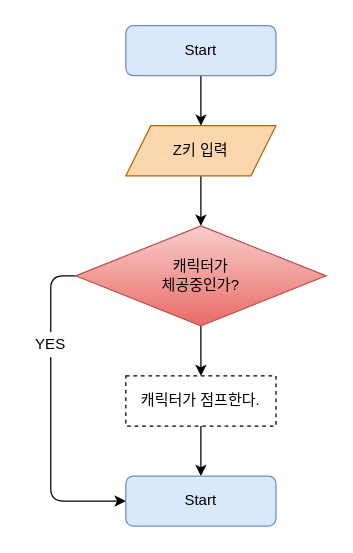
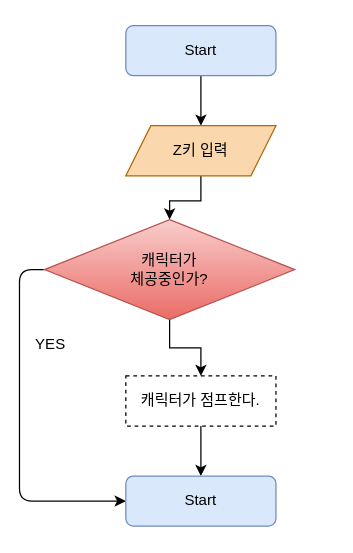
(201, 276) -> (169, 269)
